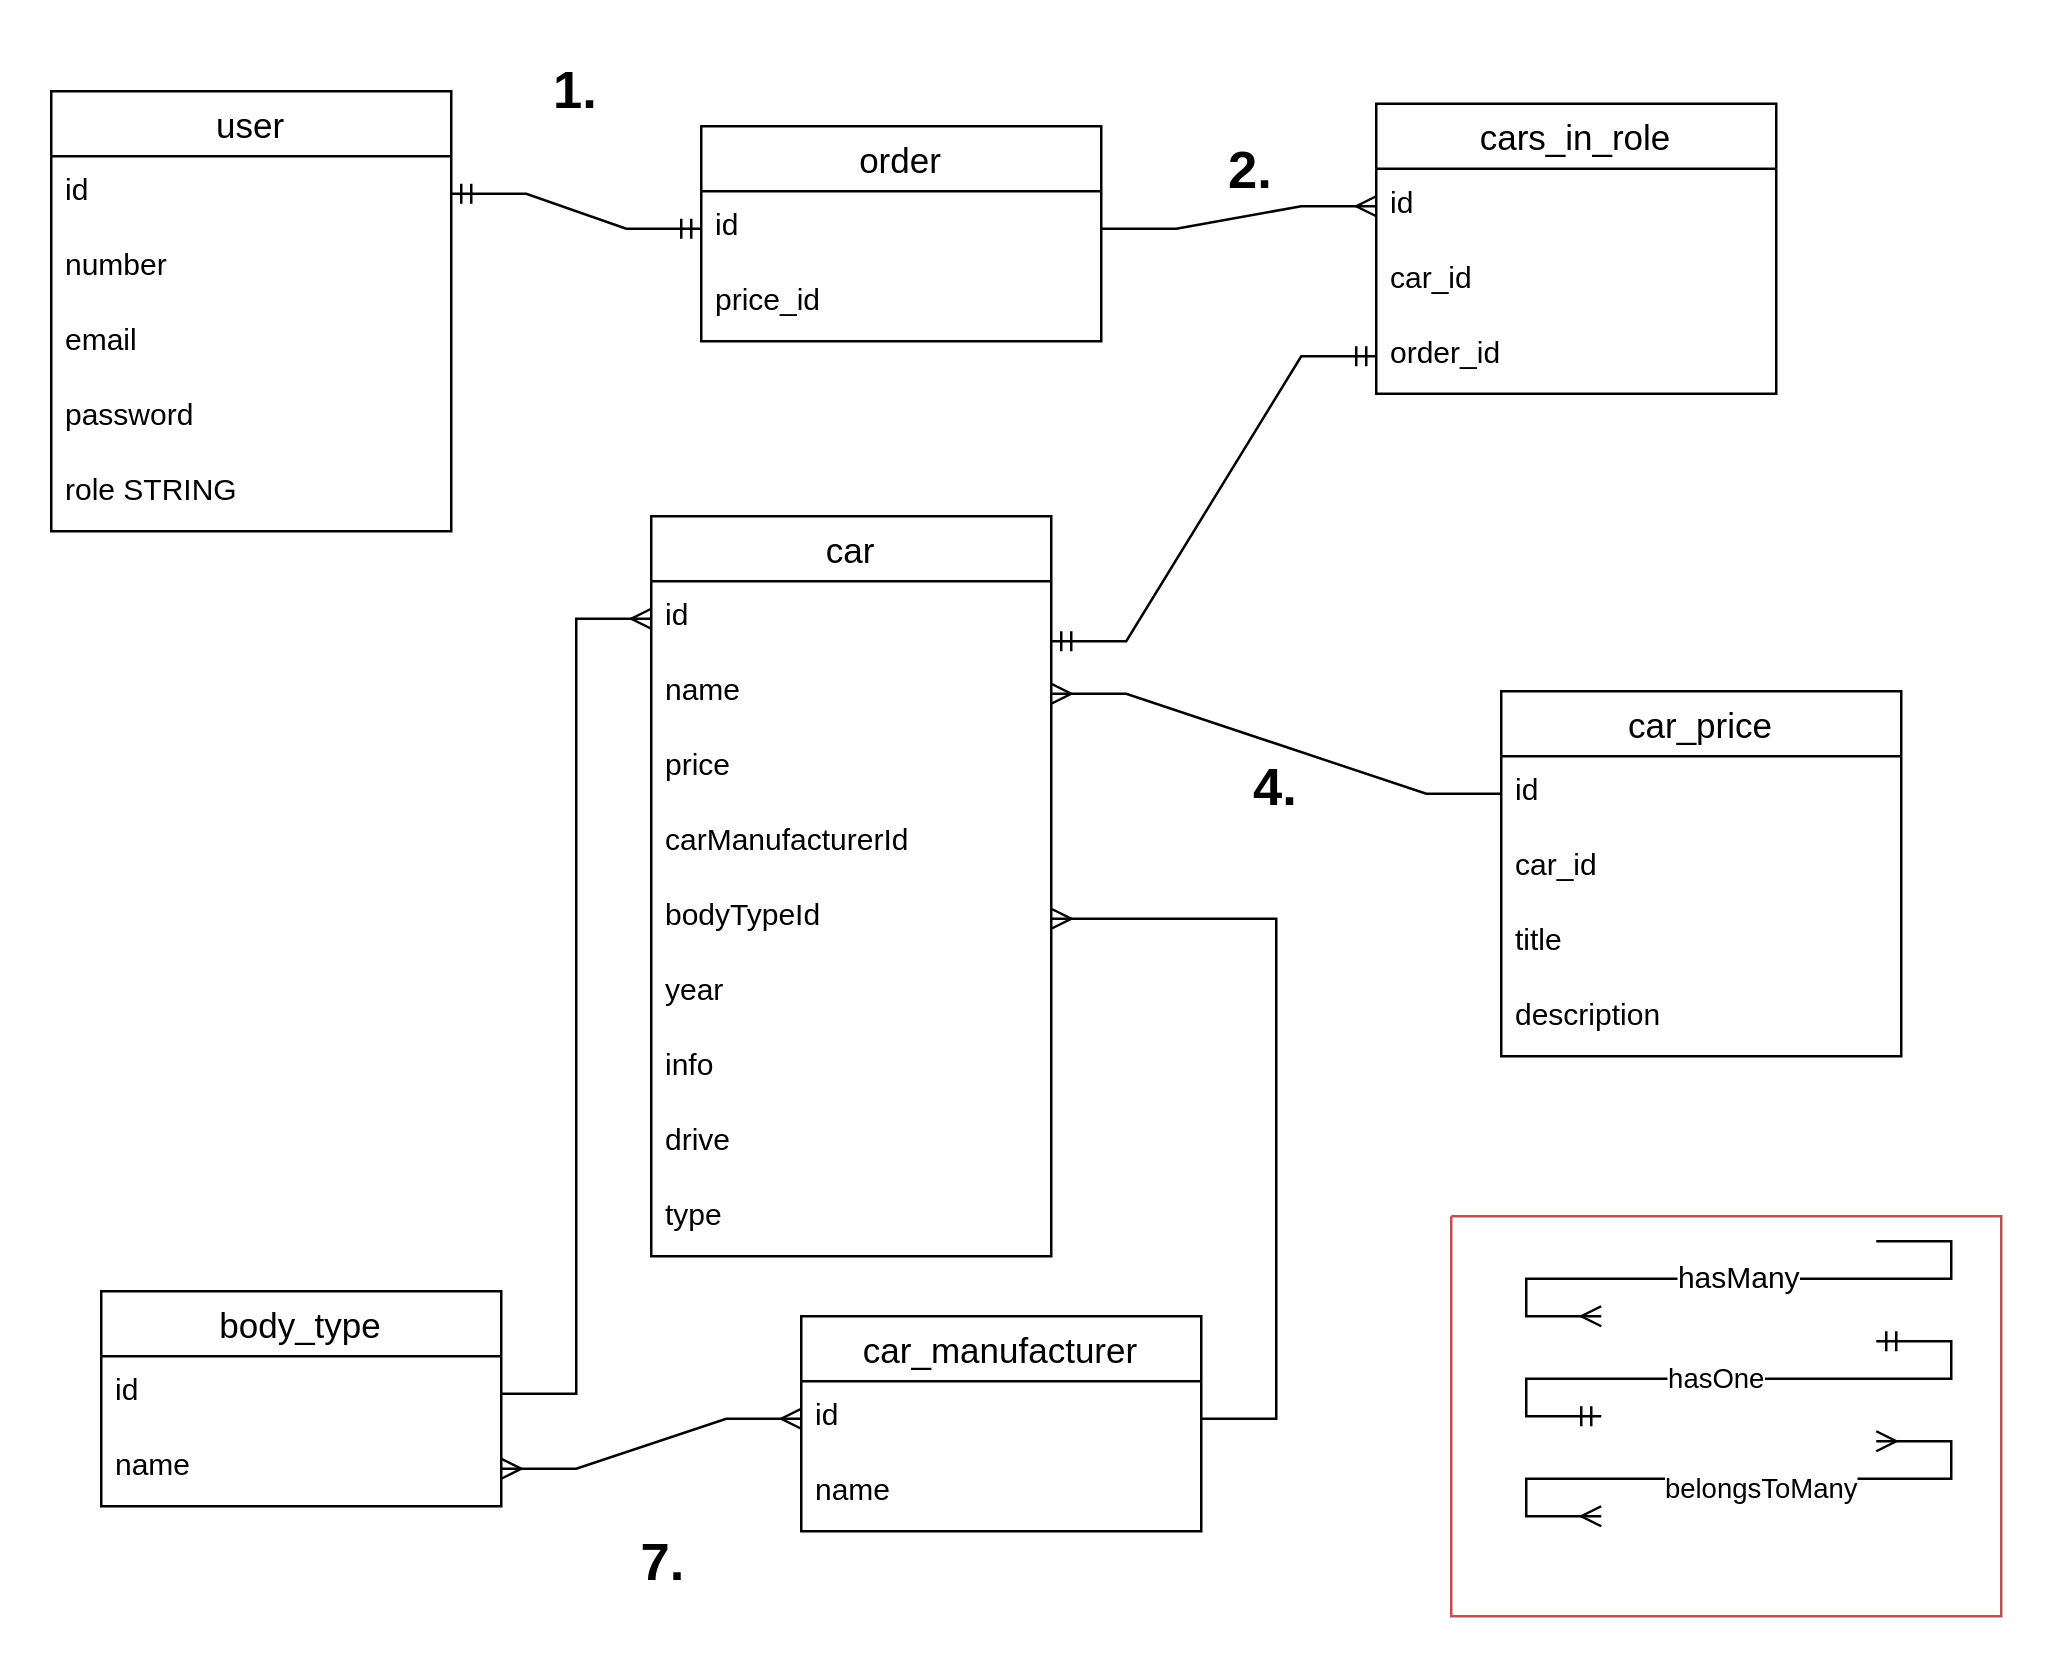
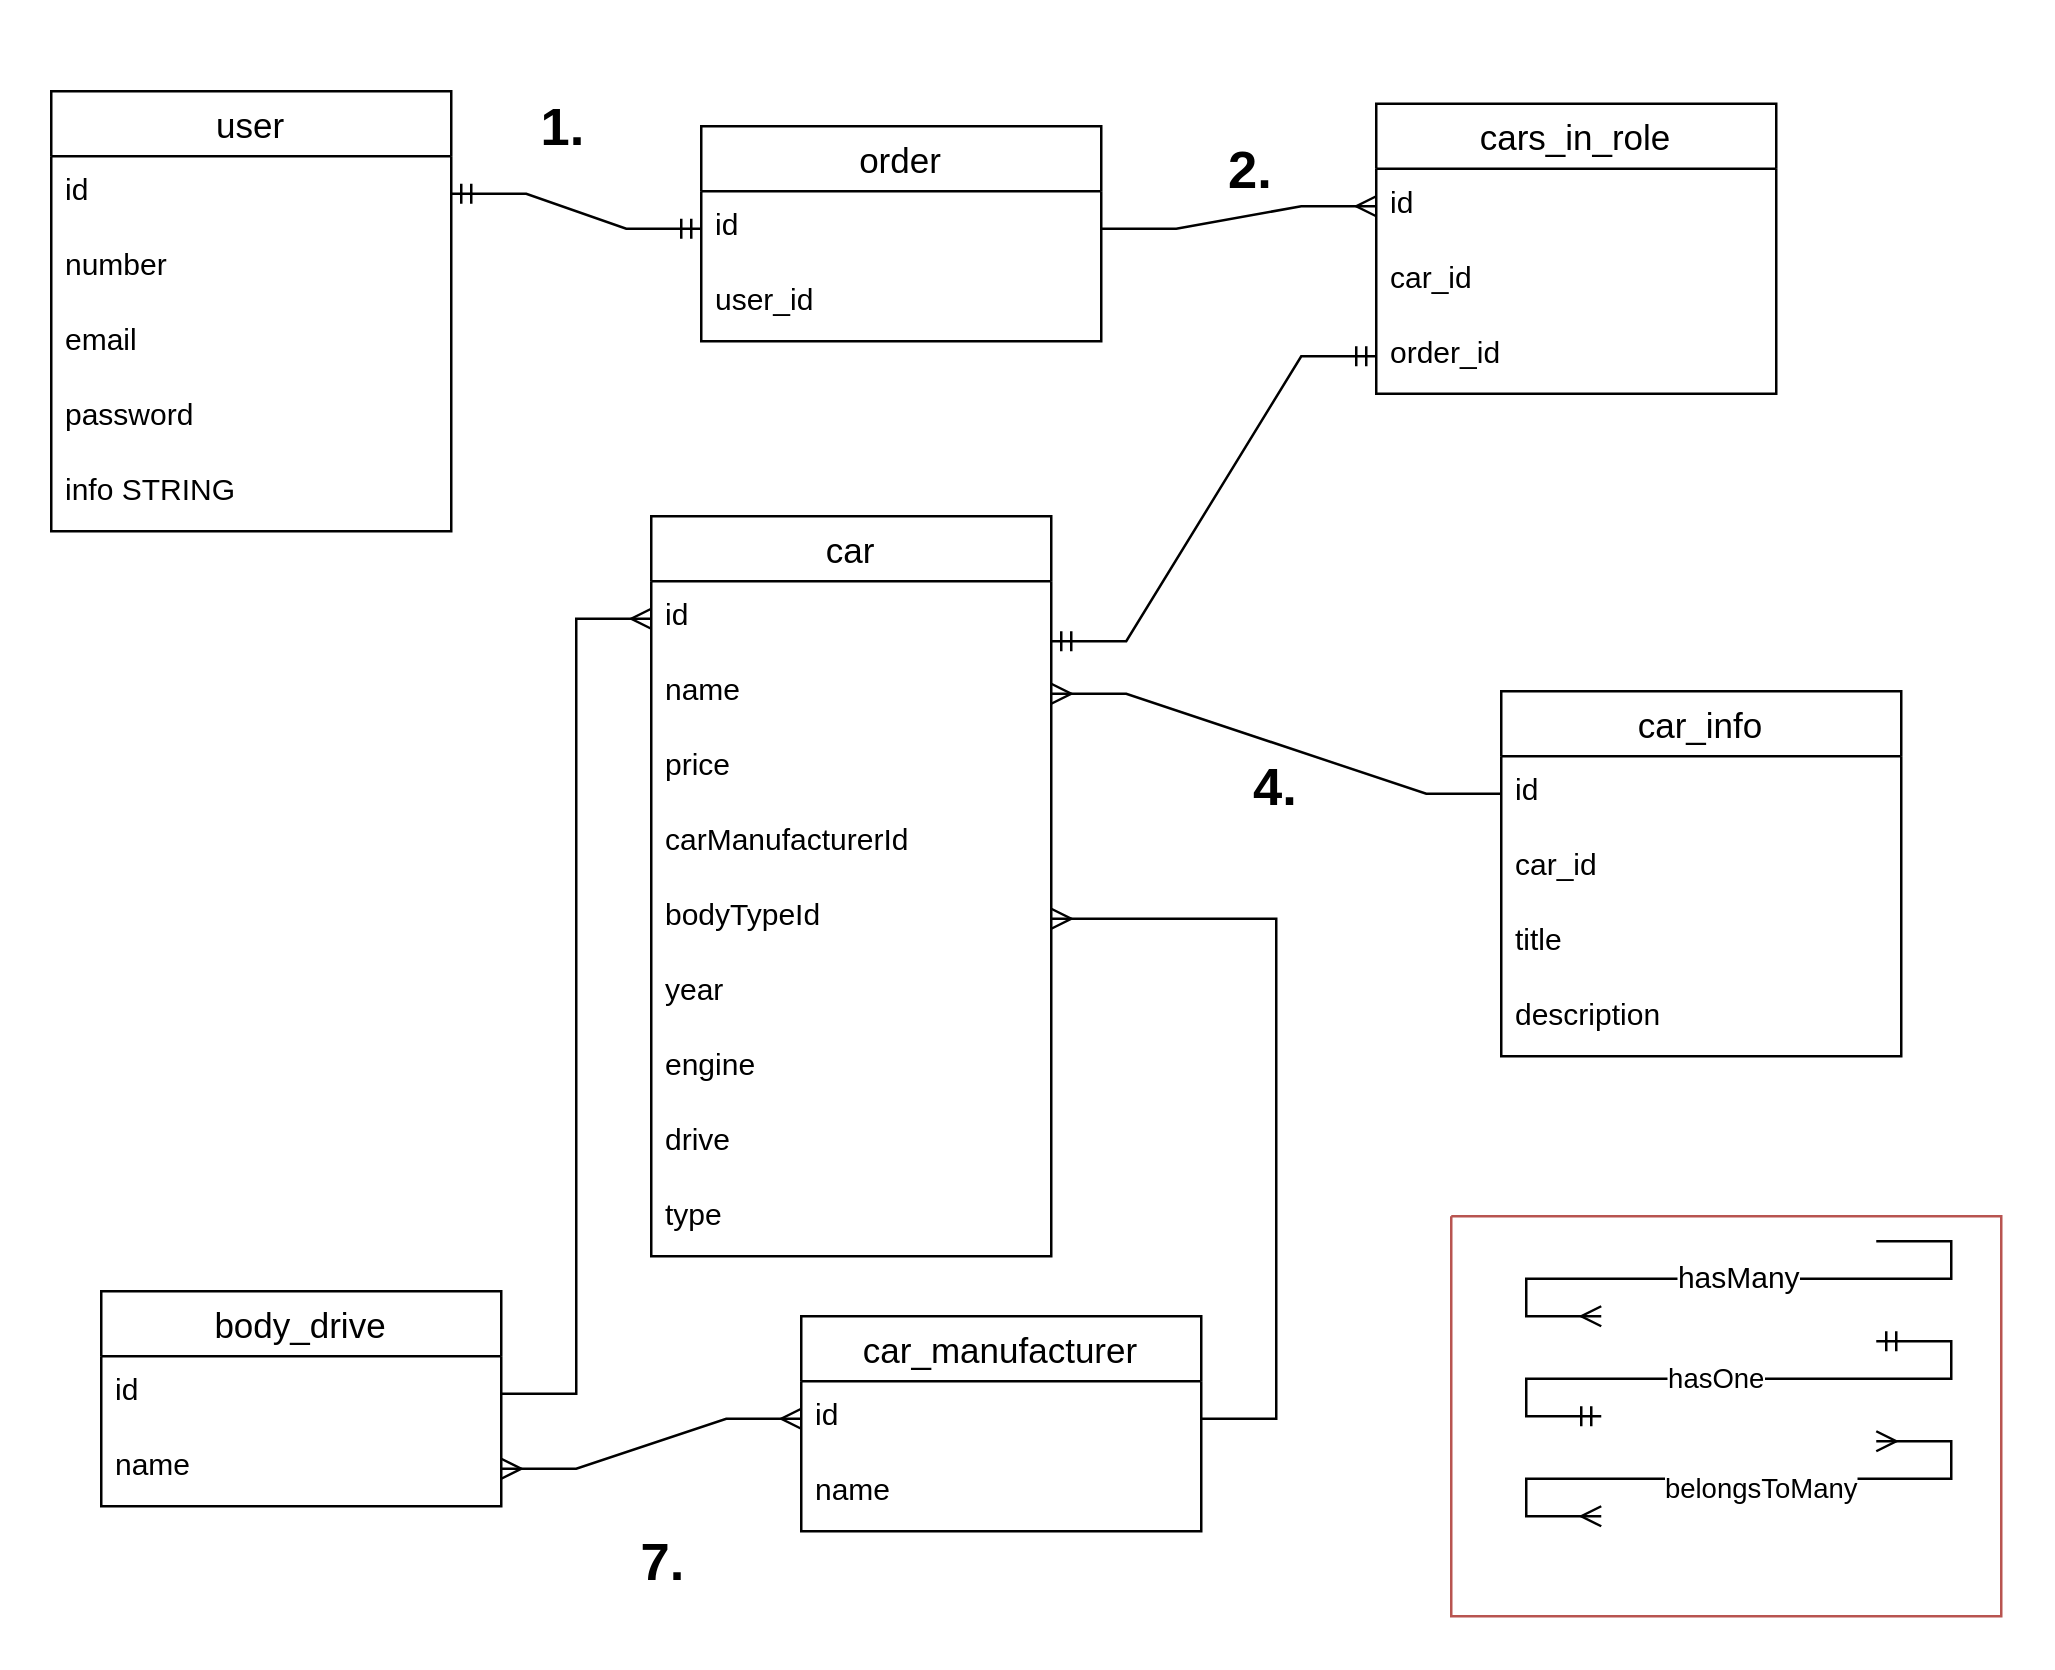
(576, 89) -> (564, 126)
(774, 300) -> (770, 300)
(150, 490) -> (150, 490)
(1700, 726) -> (1700, 726)
(695, 1065) -> (712, 1065)
(300, 1326) -> (300, 1326)
